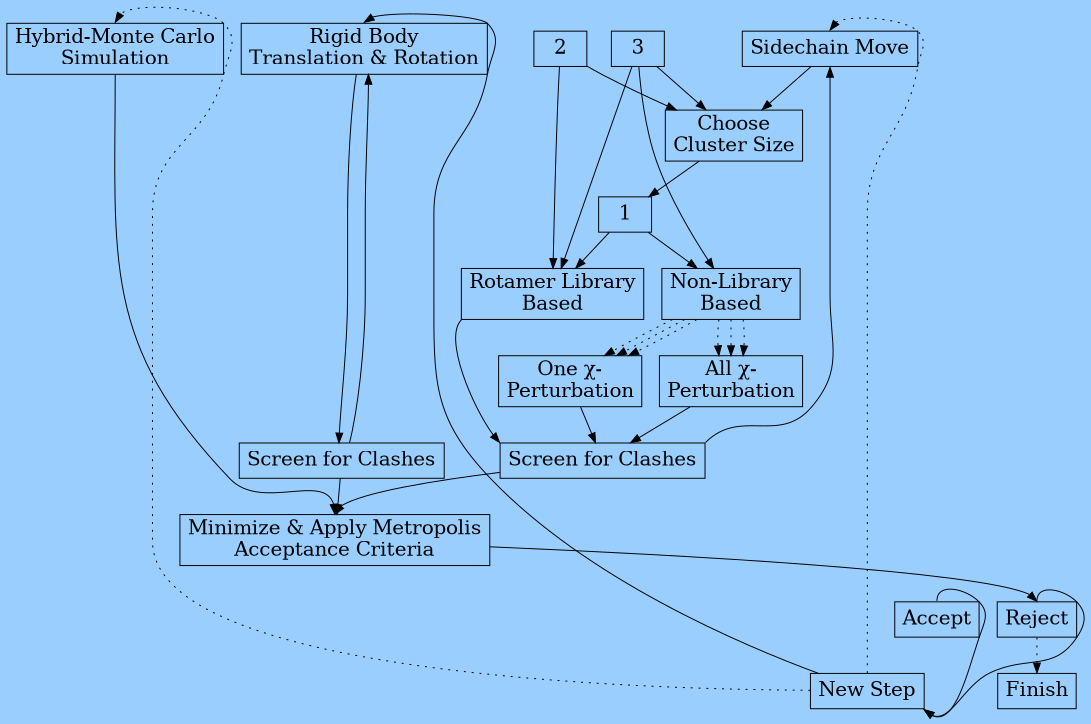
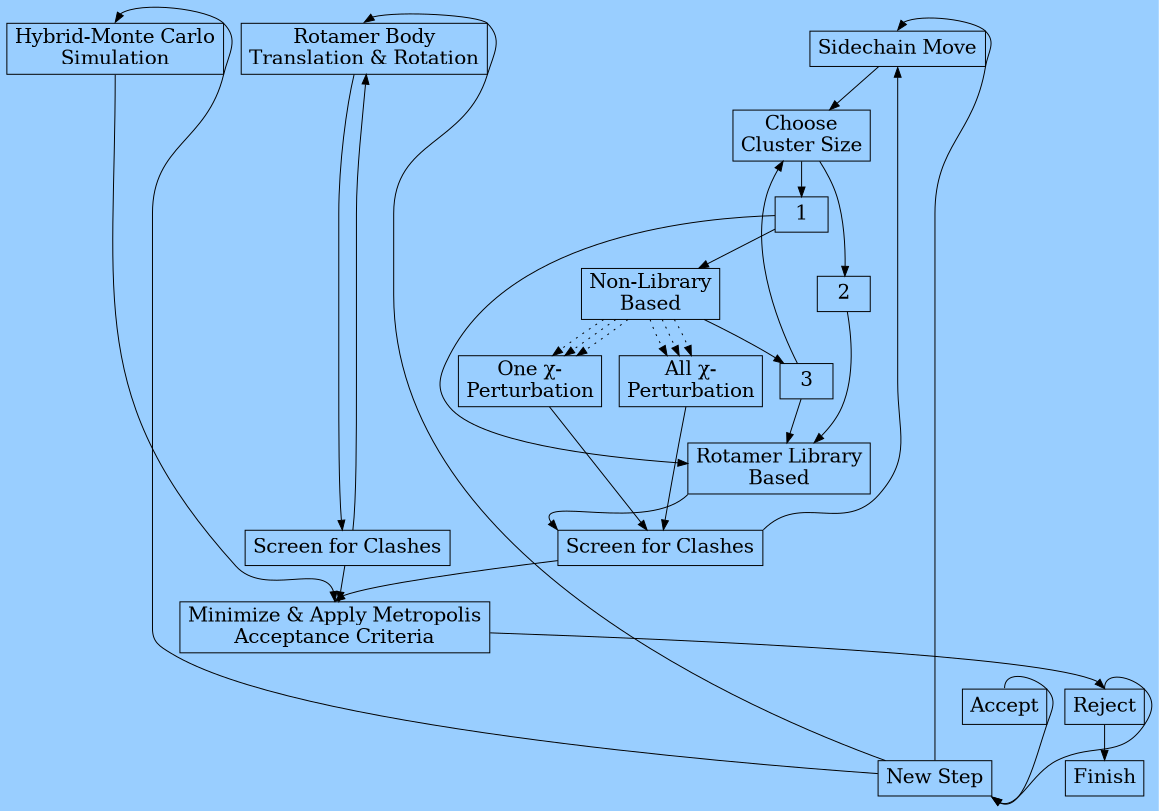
(364, 49) -> (364, 49)
(631, 89) -> (841, 212)
(659, 168) -> (740, 338)
(867, 304) -> (935, 347)
(164, 565) -> (154, 637)
(1037, 650) -> (1105, 738)
